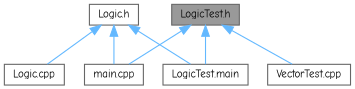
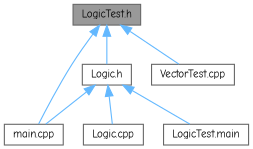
(206, 50) -> (107, 50)
